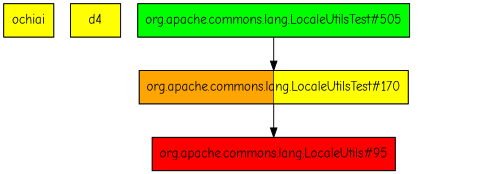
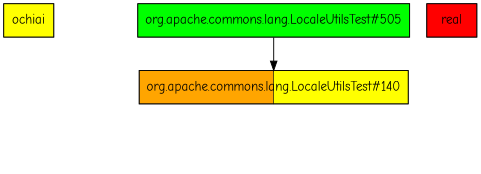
(96, 20) -> none
none -> (452, 20)
(274, 87) -> (274, 87)
(274, 154) -> none
